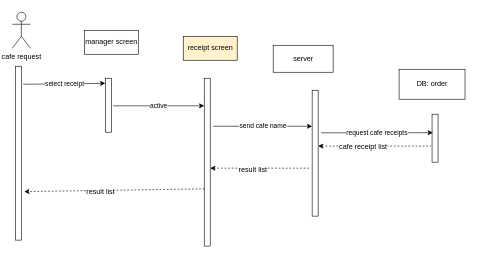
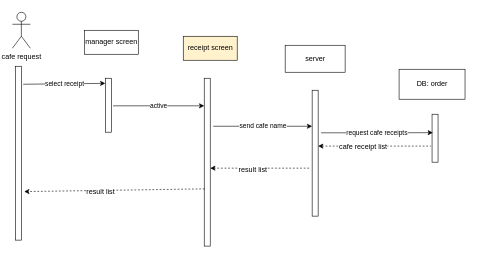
(303, 59) -> (315, 59)
